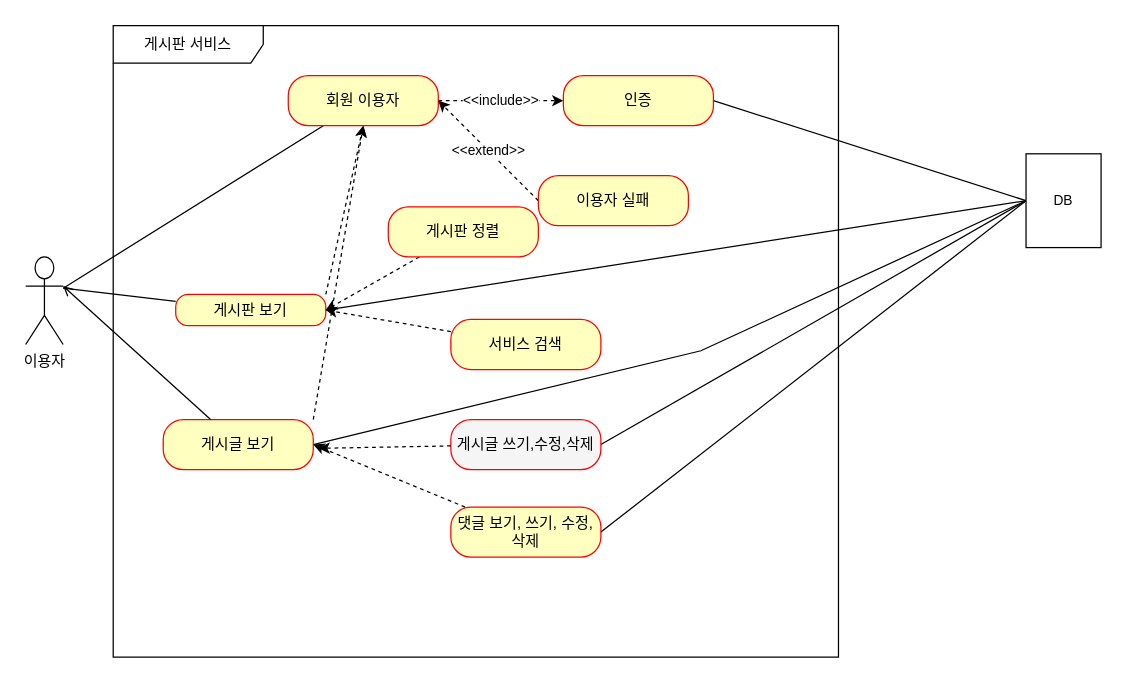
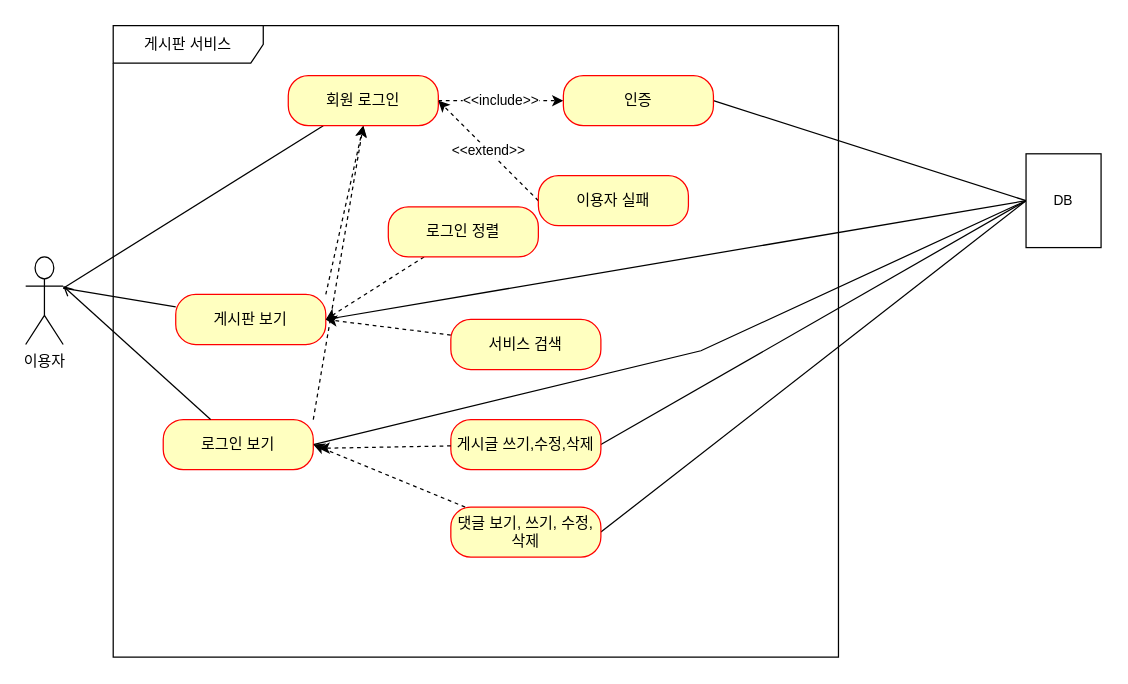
(363, 101) -> (363, 101)
(463, 232) -> (463, 232)
(251, 310) -> (251, 319)
(238, 444) -> (238, 444)
(526, 444) -> (526, 444)
